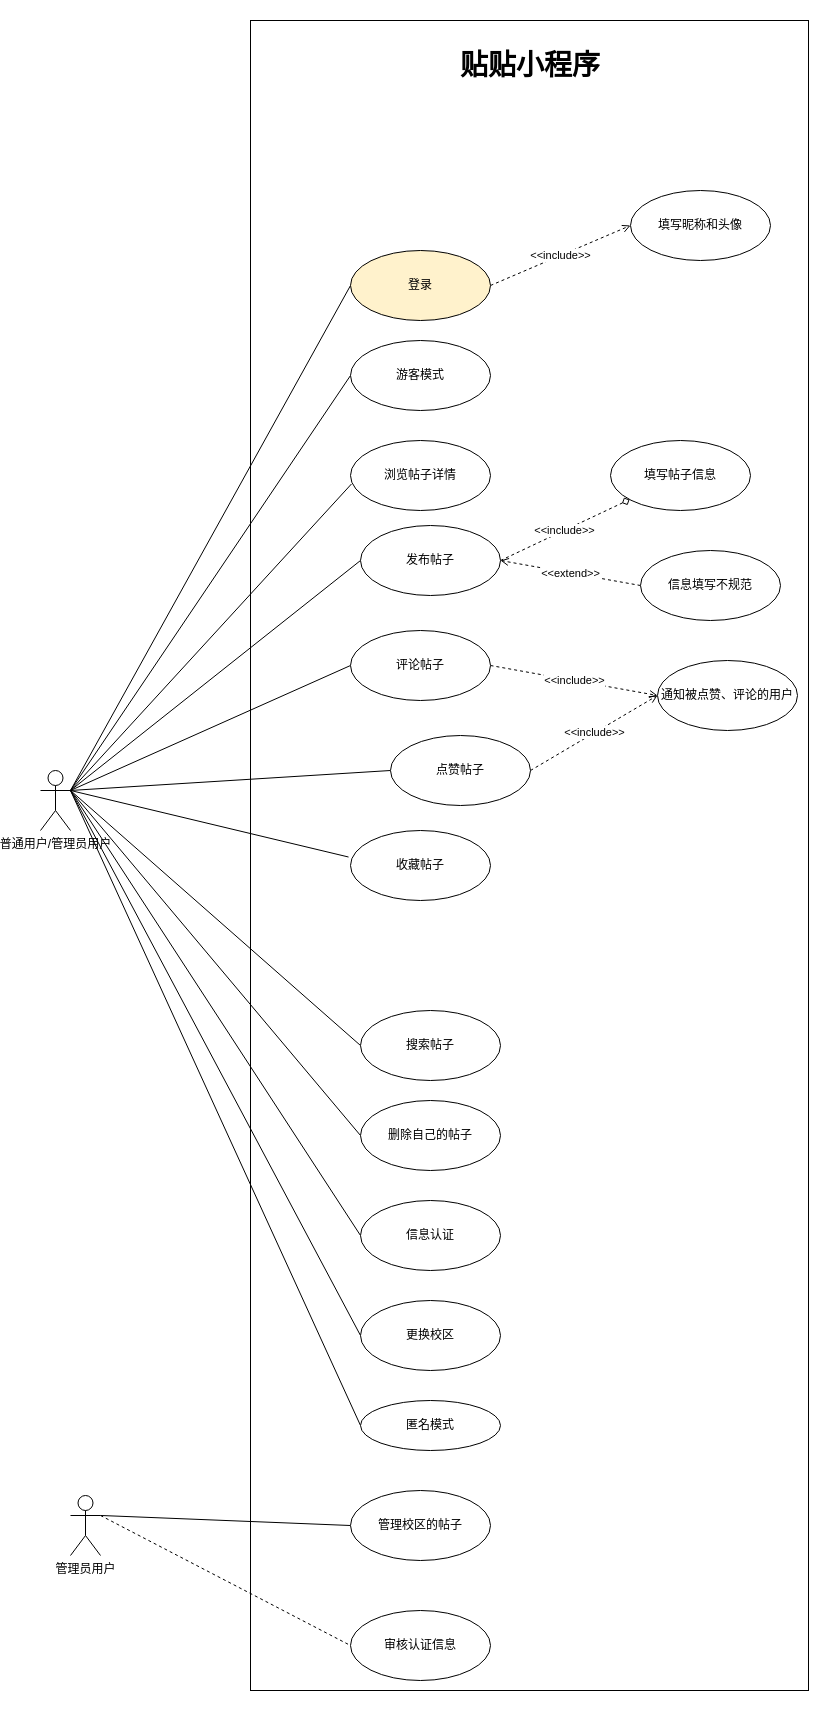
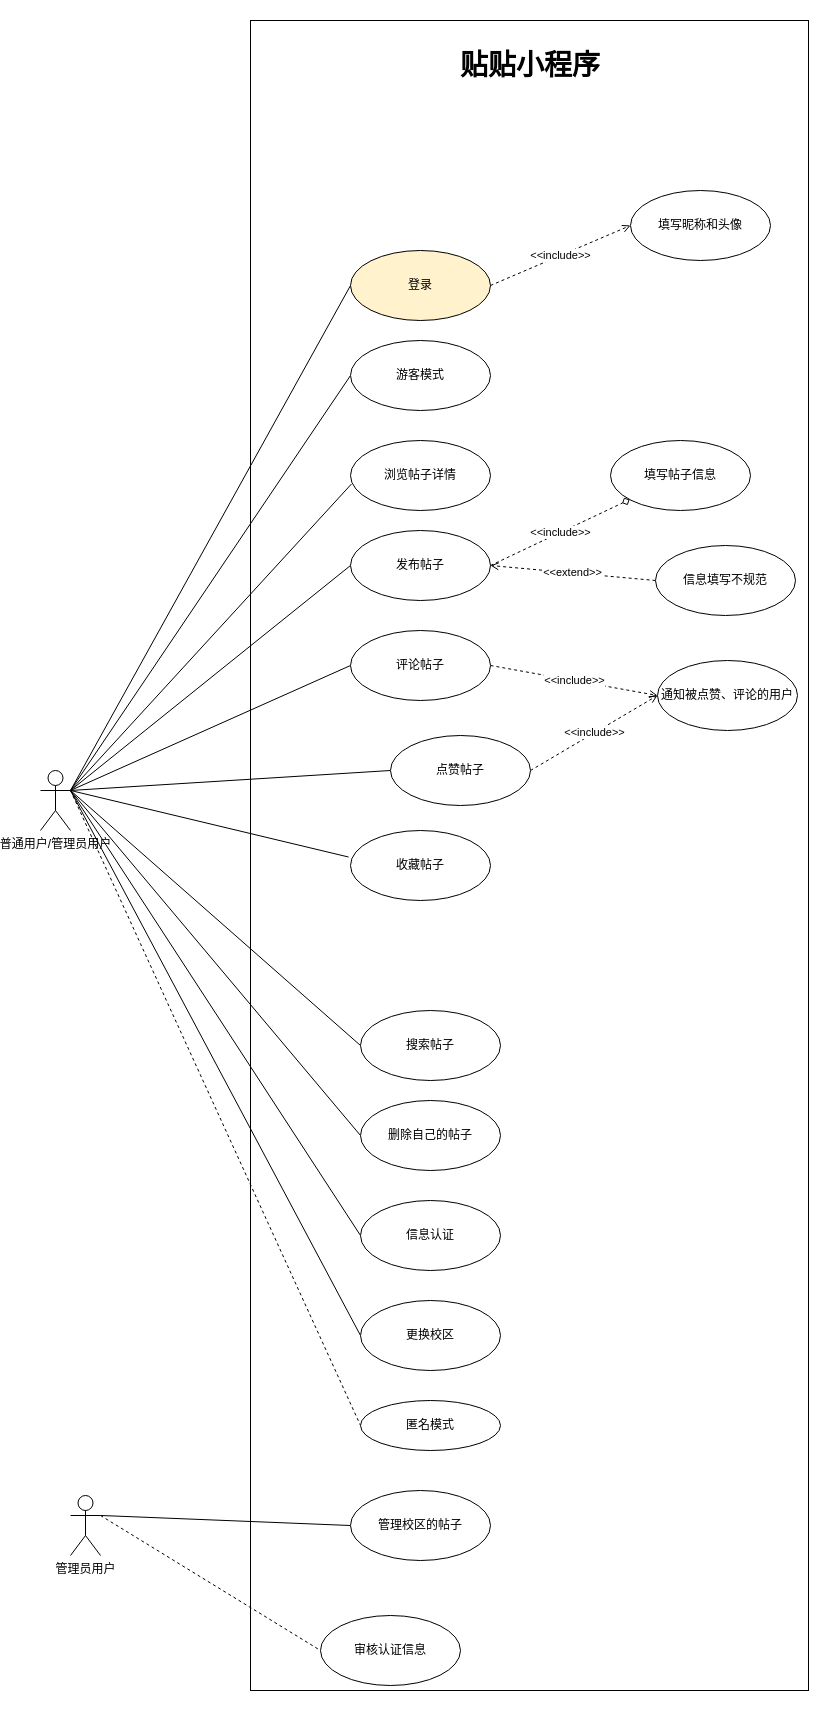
(431, 561) -> (421, 566)
(711, 586) -> (726, 581)
(219, 1116) -> (219, 1116)
(421, 1646) -> (391, 1651)
